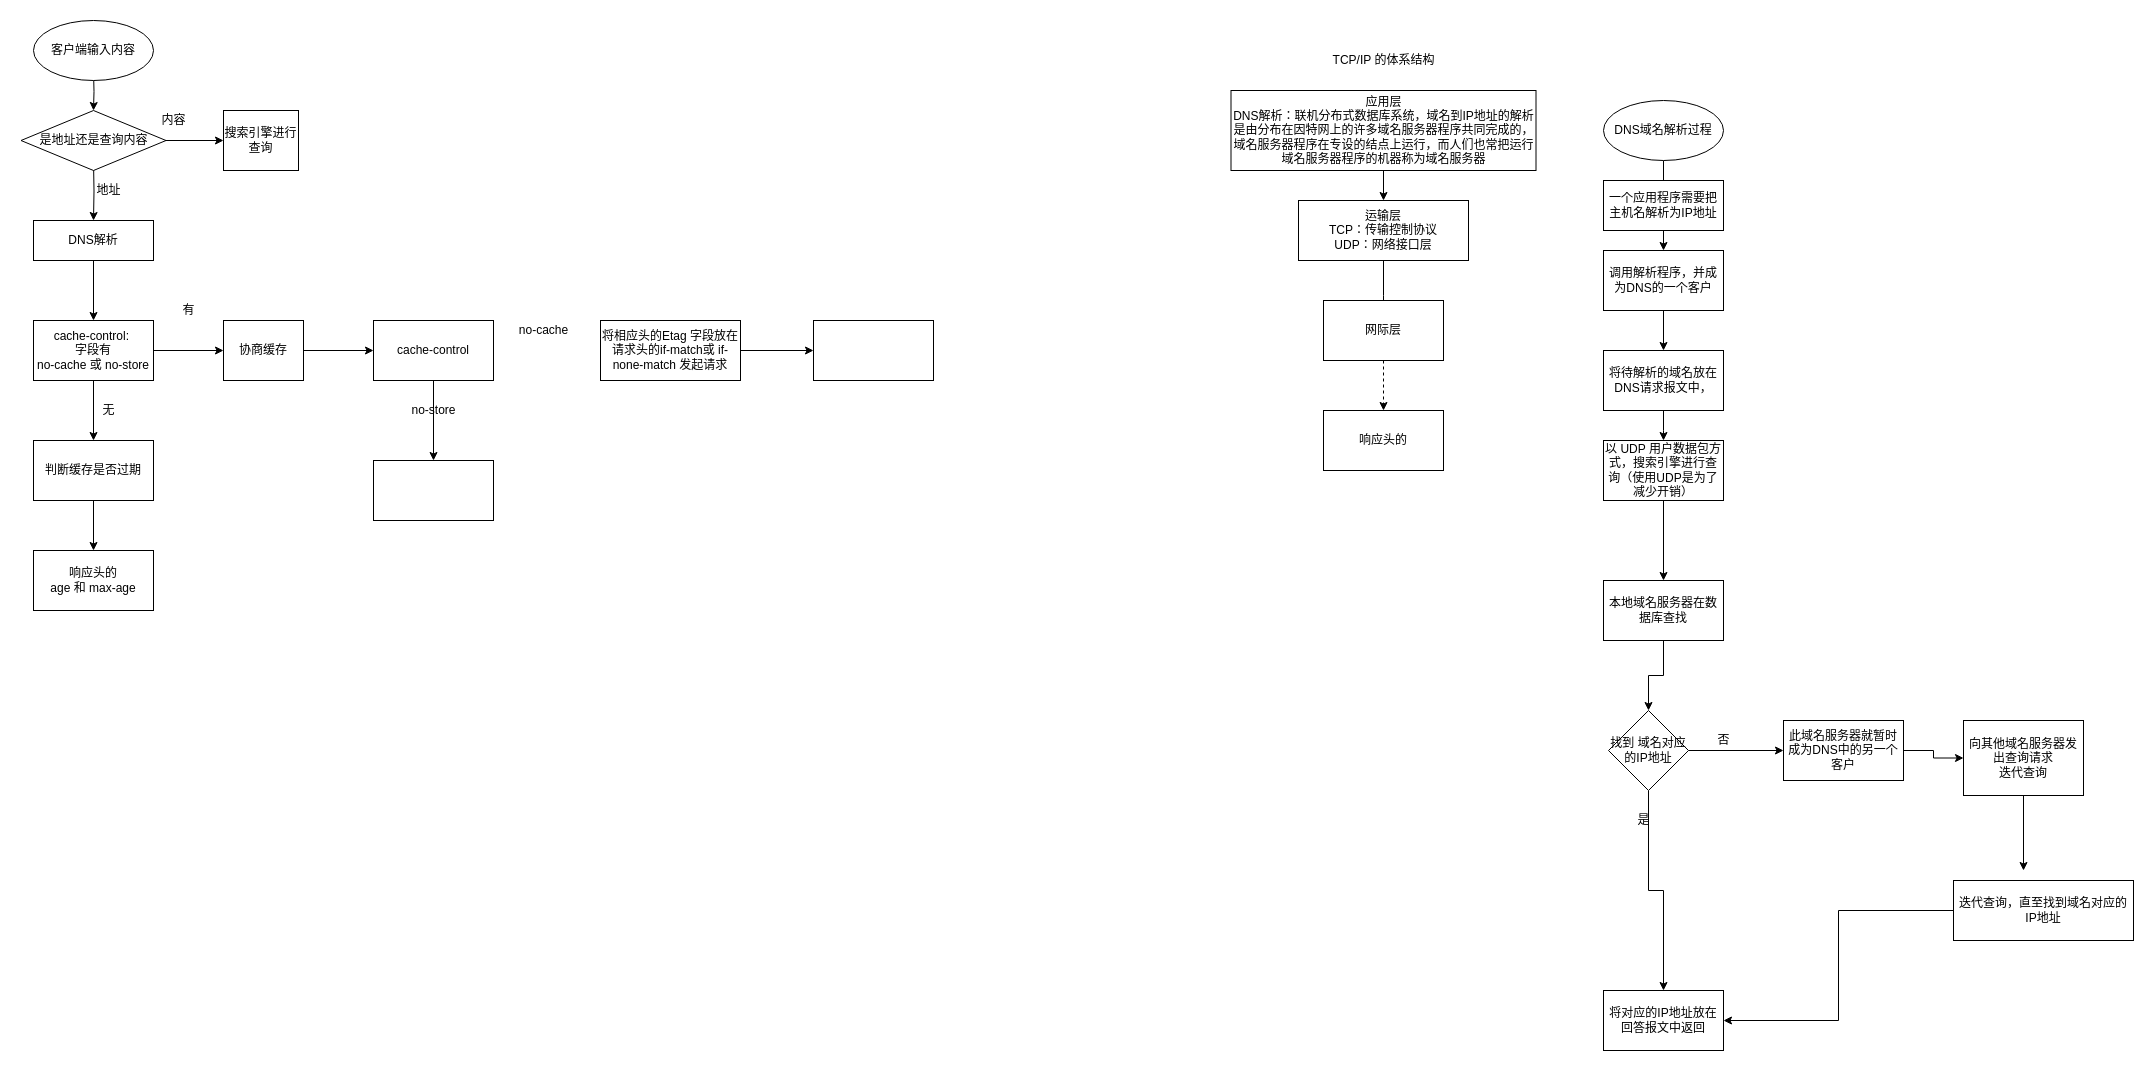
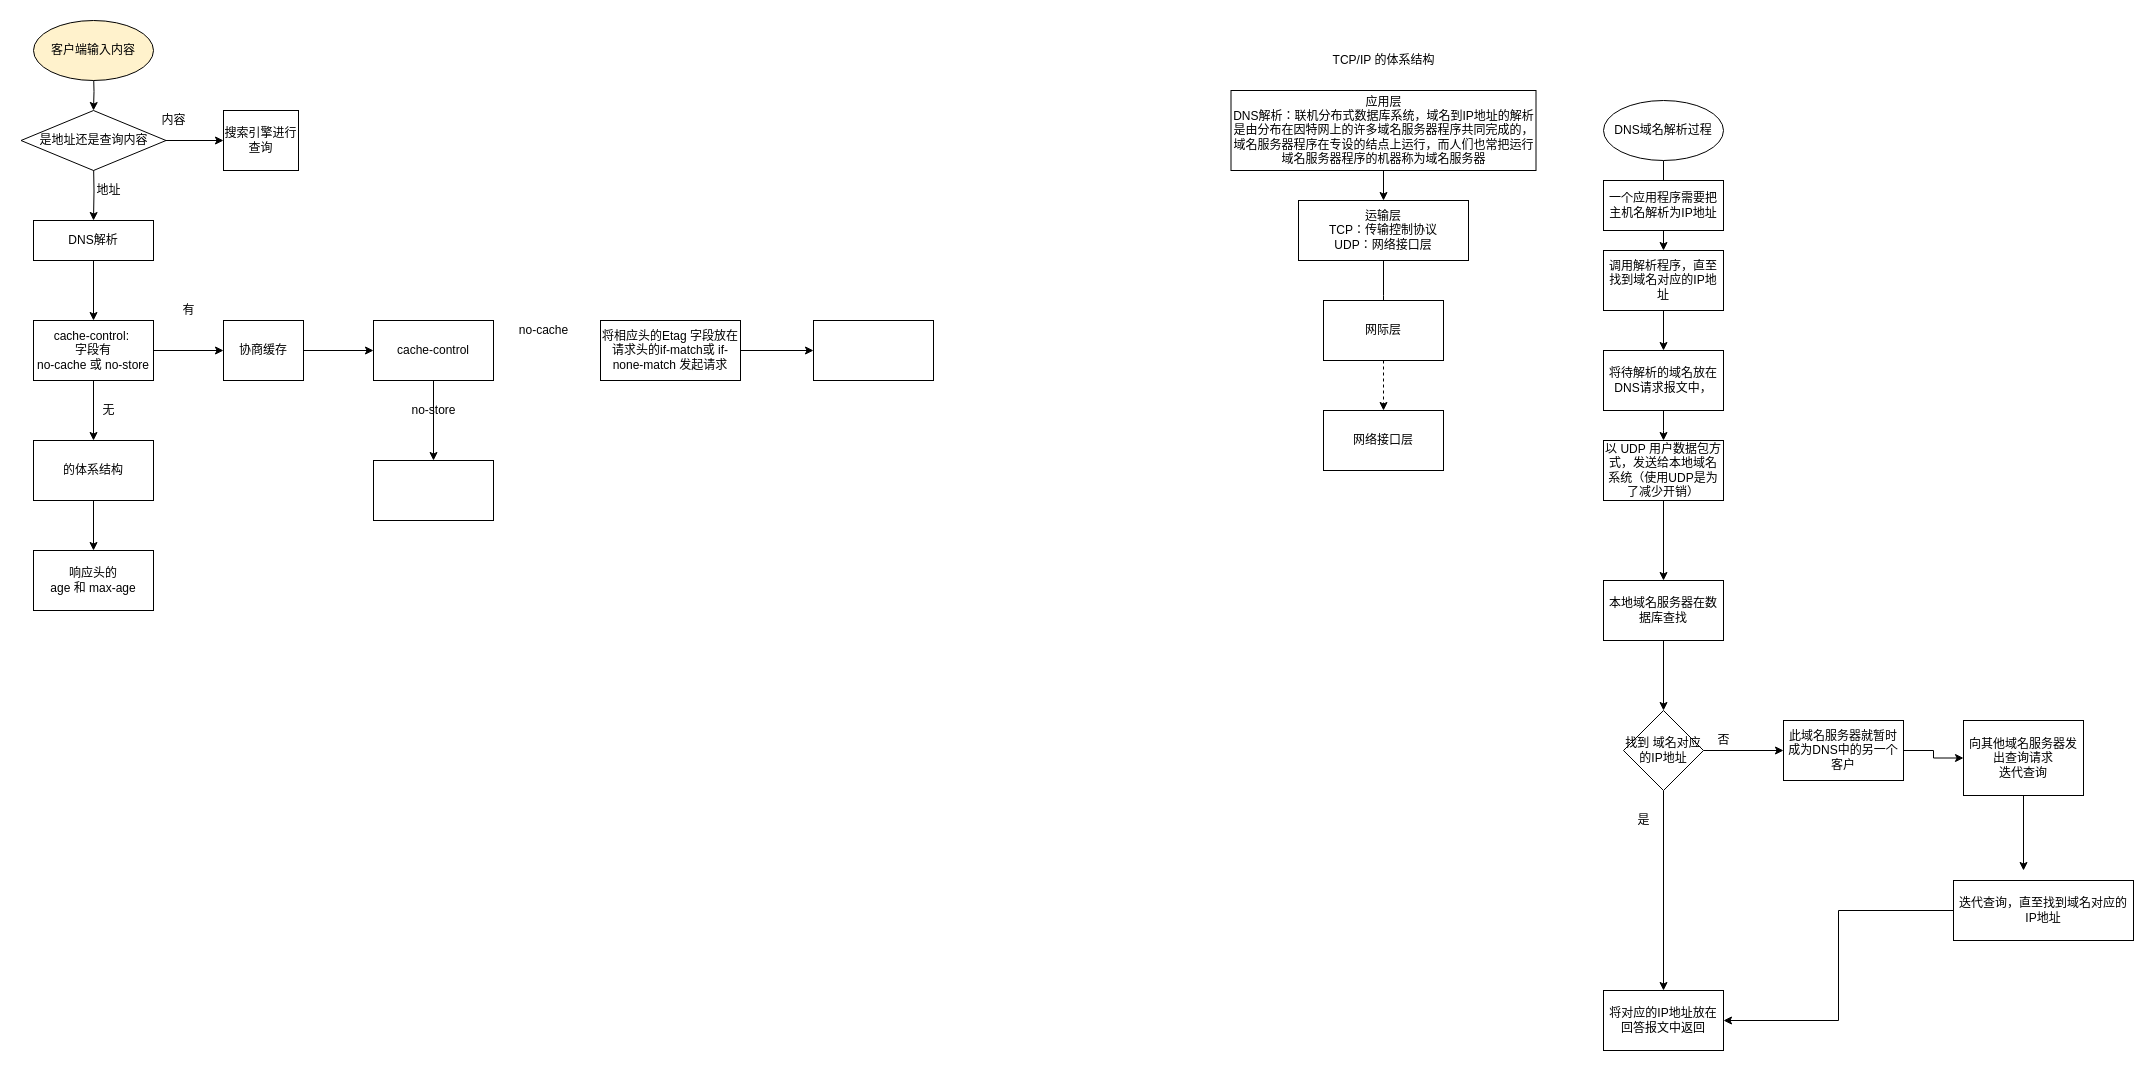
(94, 51) -> (94, 51)
(1664, 281) -> (1664, 281)
(1384, 441) -> (1384, 441)
(94, 471) -> (94, 471)
(1664, 471) -> (1664, 471)
(1649, 751) -> (1664, 751)
